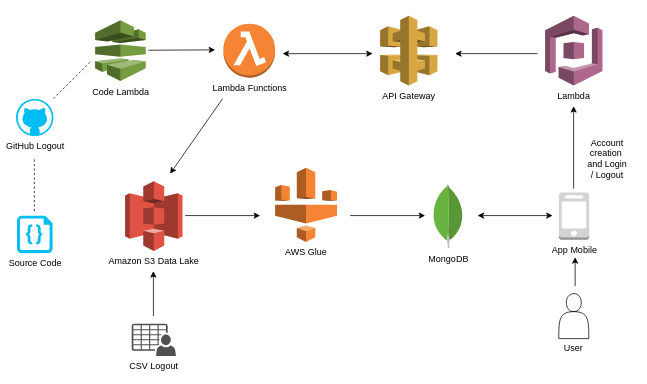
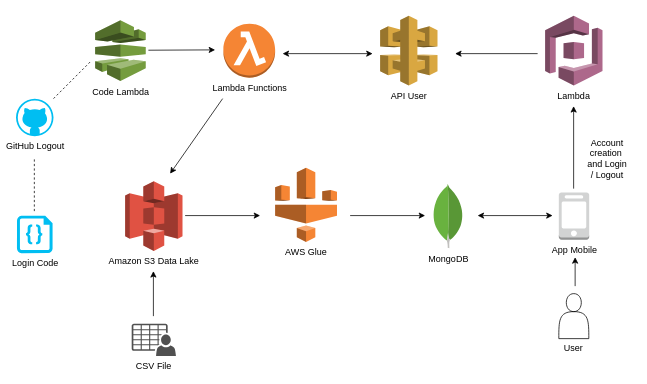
(409, 97) -> (409, 97)
(35, 264) -> (35, 264)
(154, 367) -> (154, 367)
